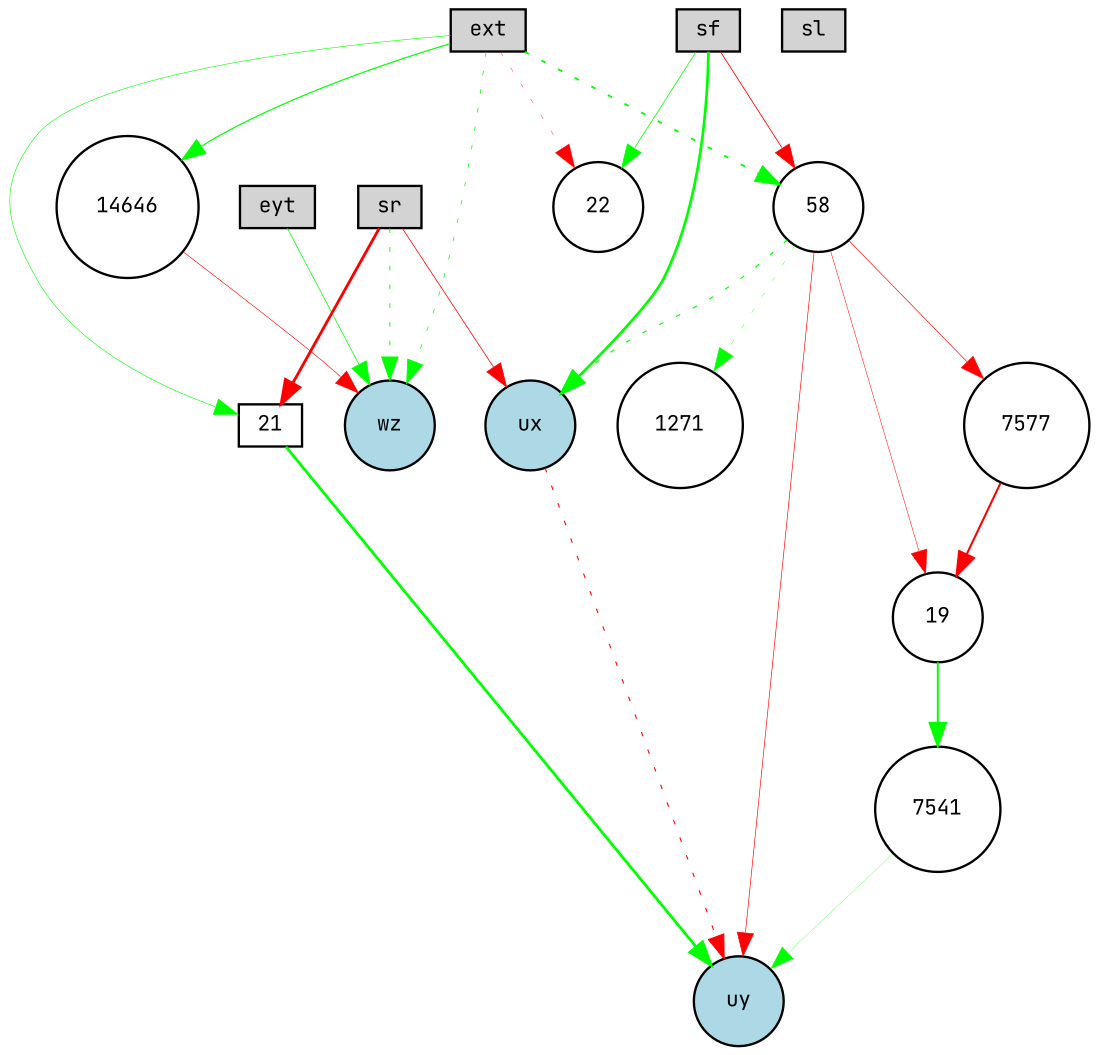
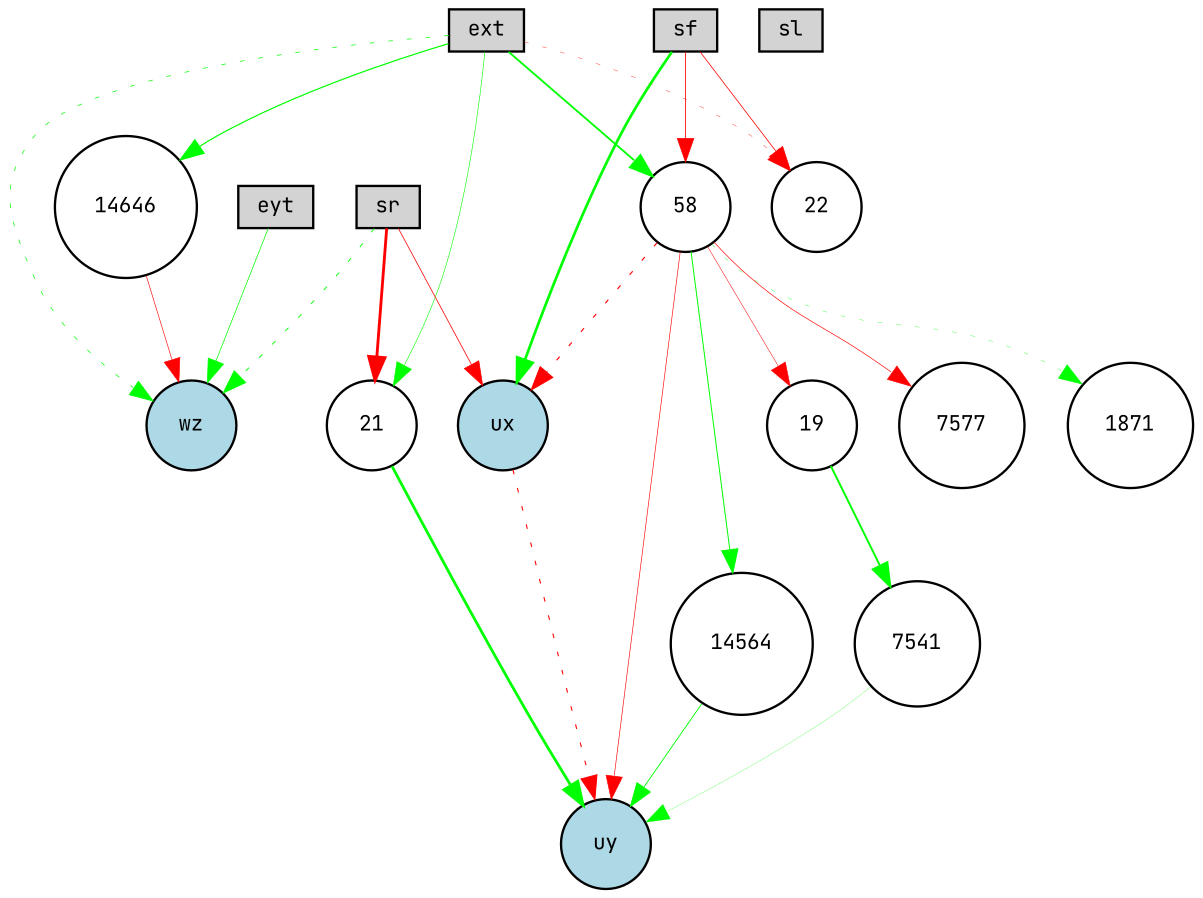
(665, 100) -> (738, 102)
(636, 110) -> (571, 106)
(686, 312) -> (602, 307)
(270, 425) -> (372, 425)
(680, 425) -> (1130, 425)
(984, 518) -> none
none -> (742, 644)
